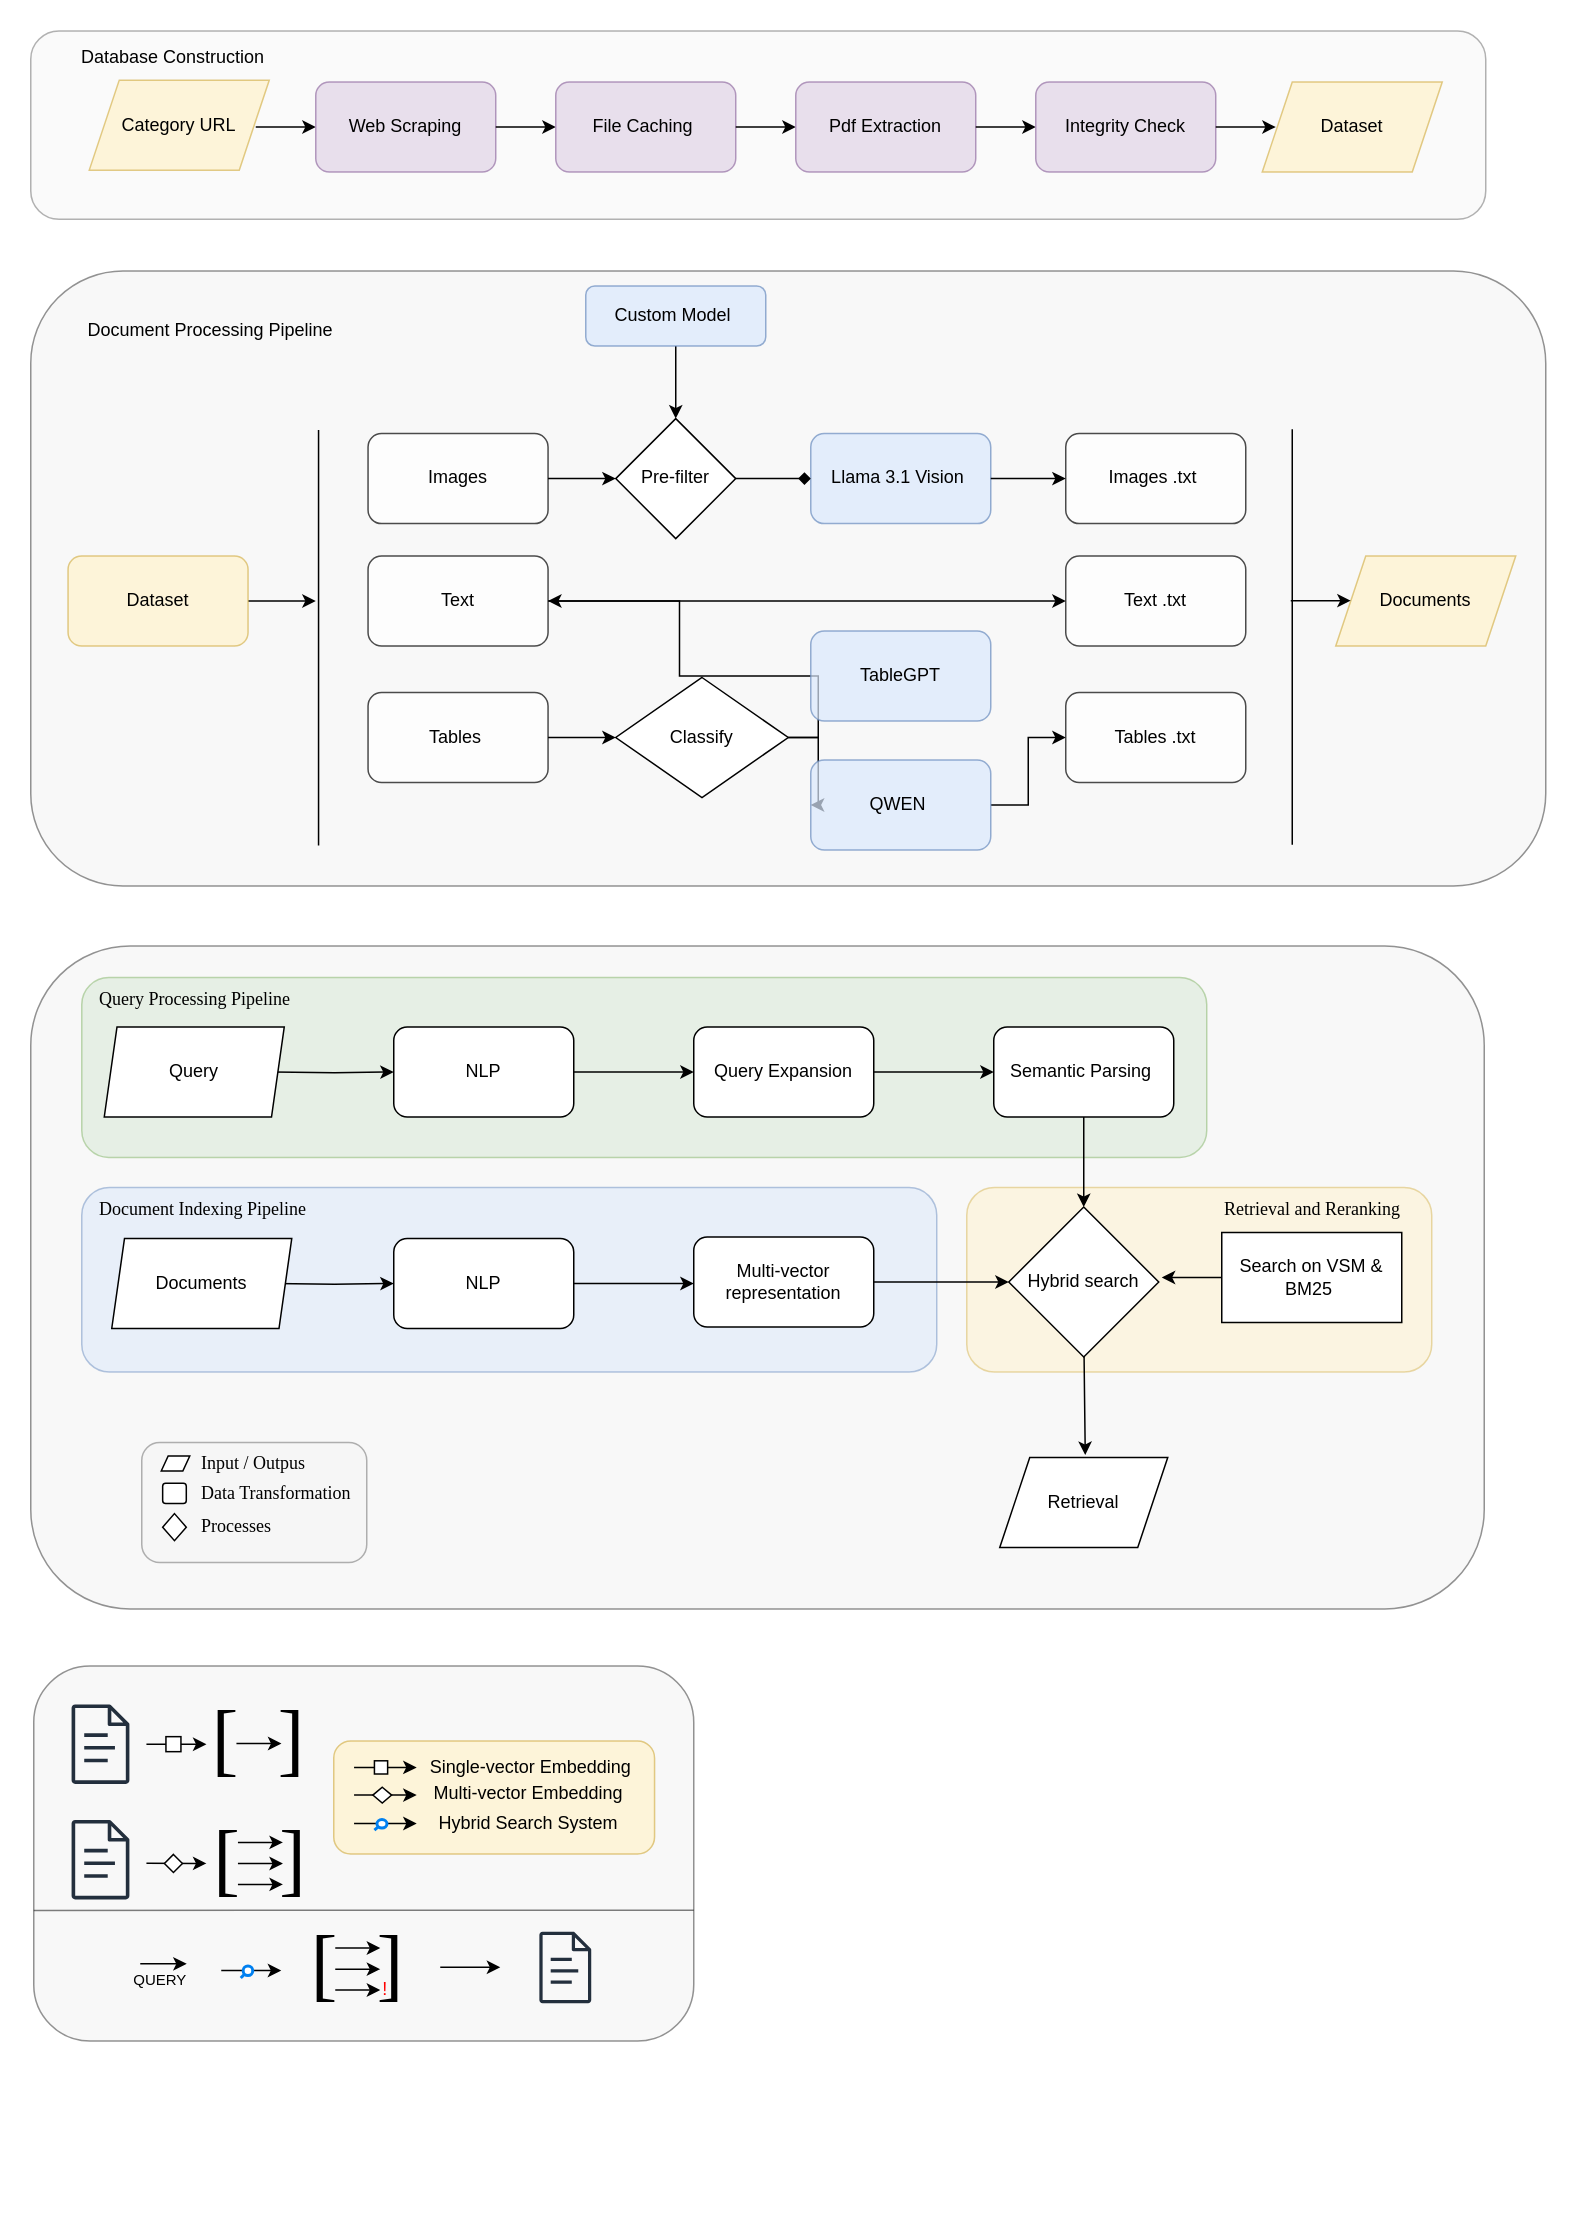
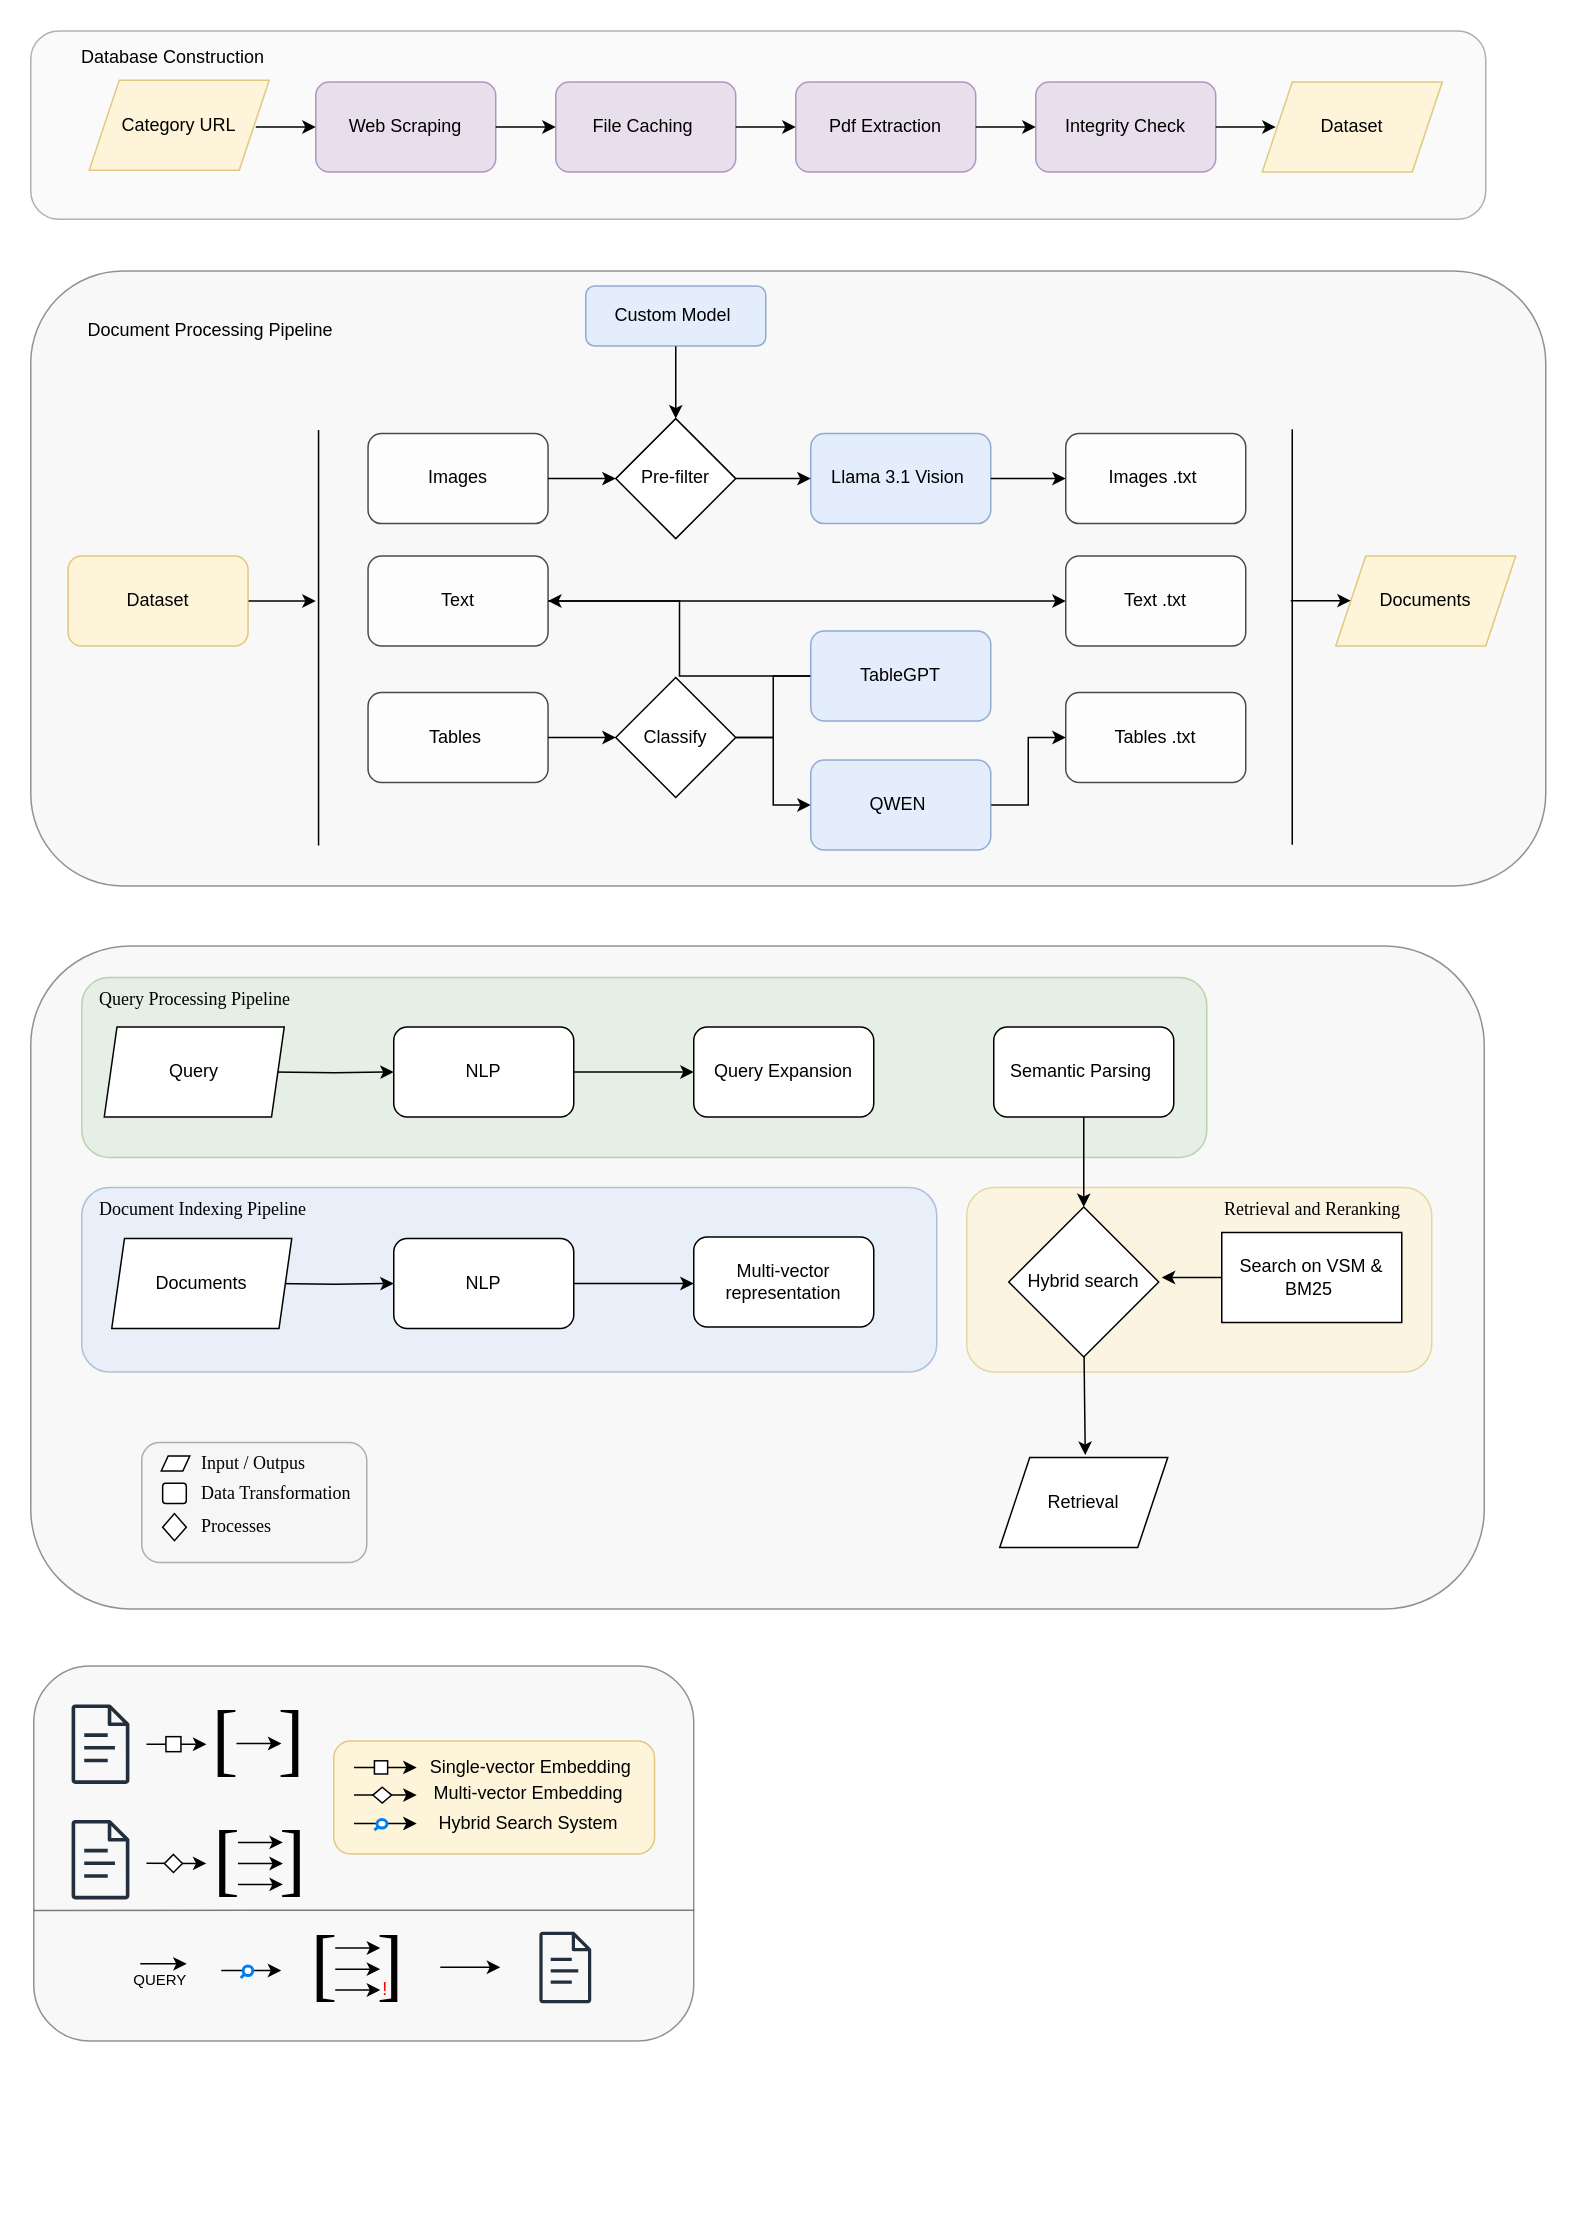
(798, 478) -> (799, 478)
(702, 737) -> (676, 737)
(929, 1072) -> none
(936, 1282) -> none
